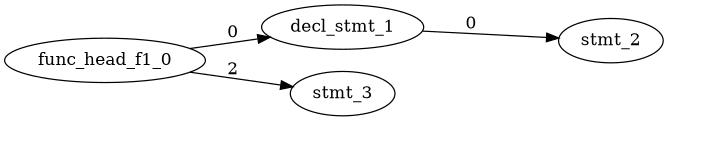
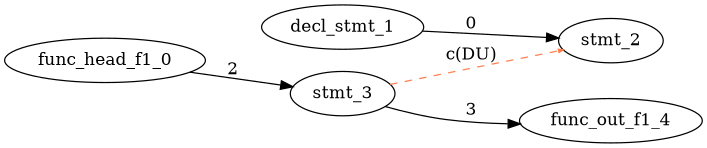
(224, 44) -> none
none -> (474, 68)
none -> (611, 121)
